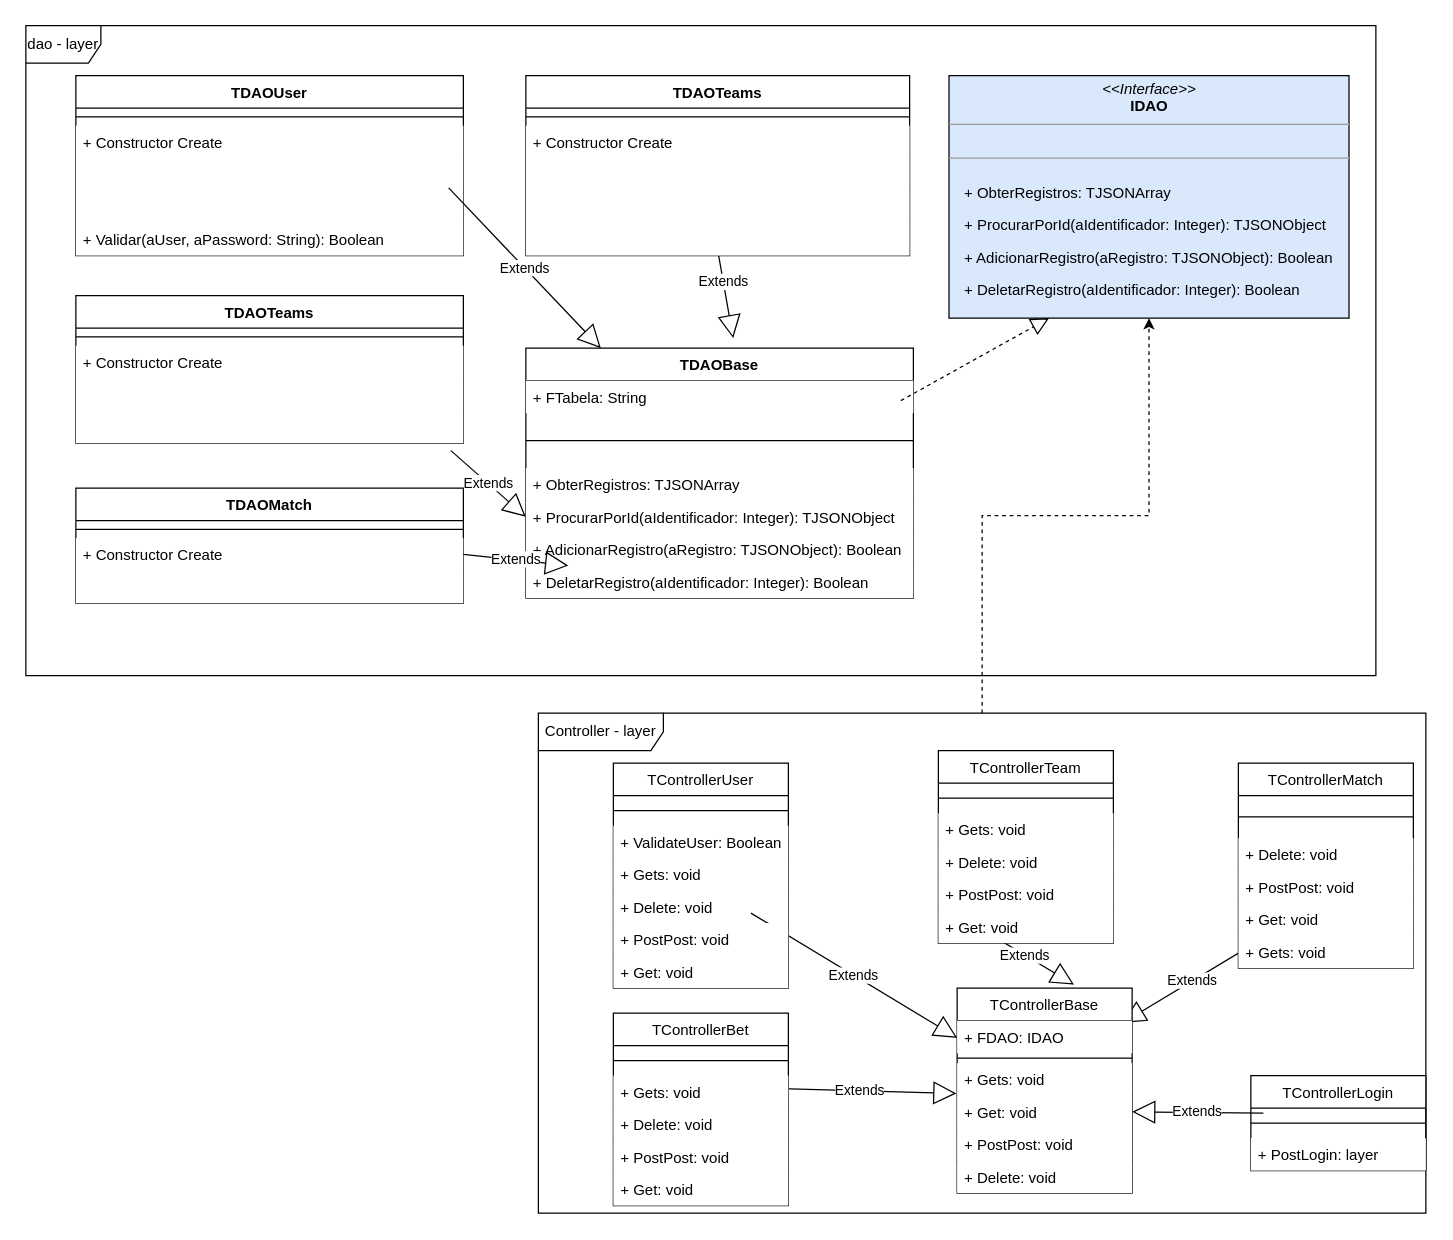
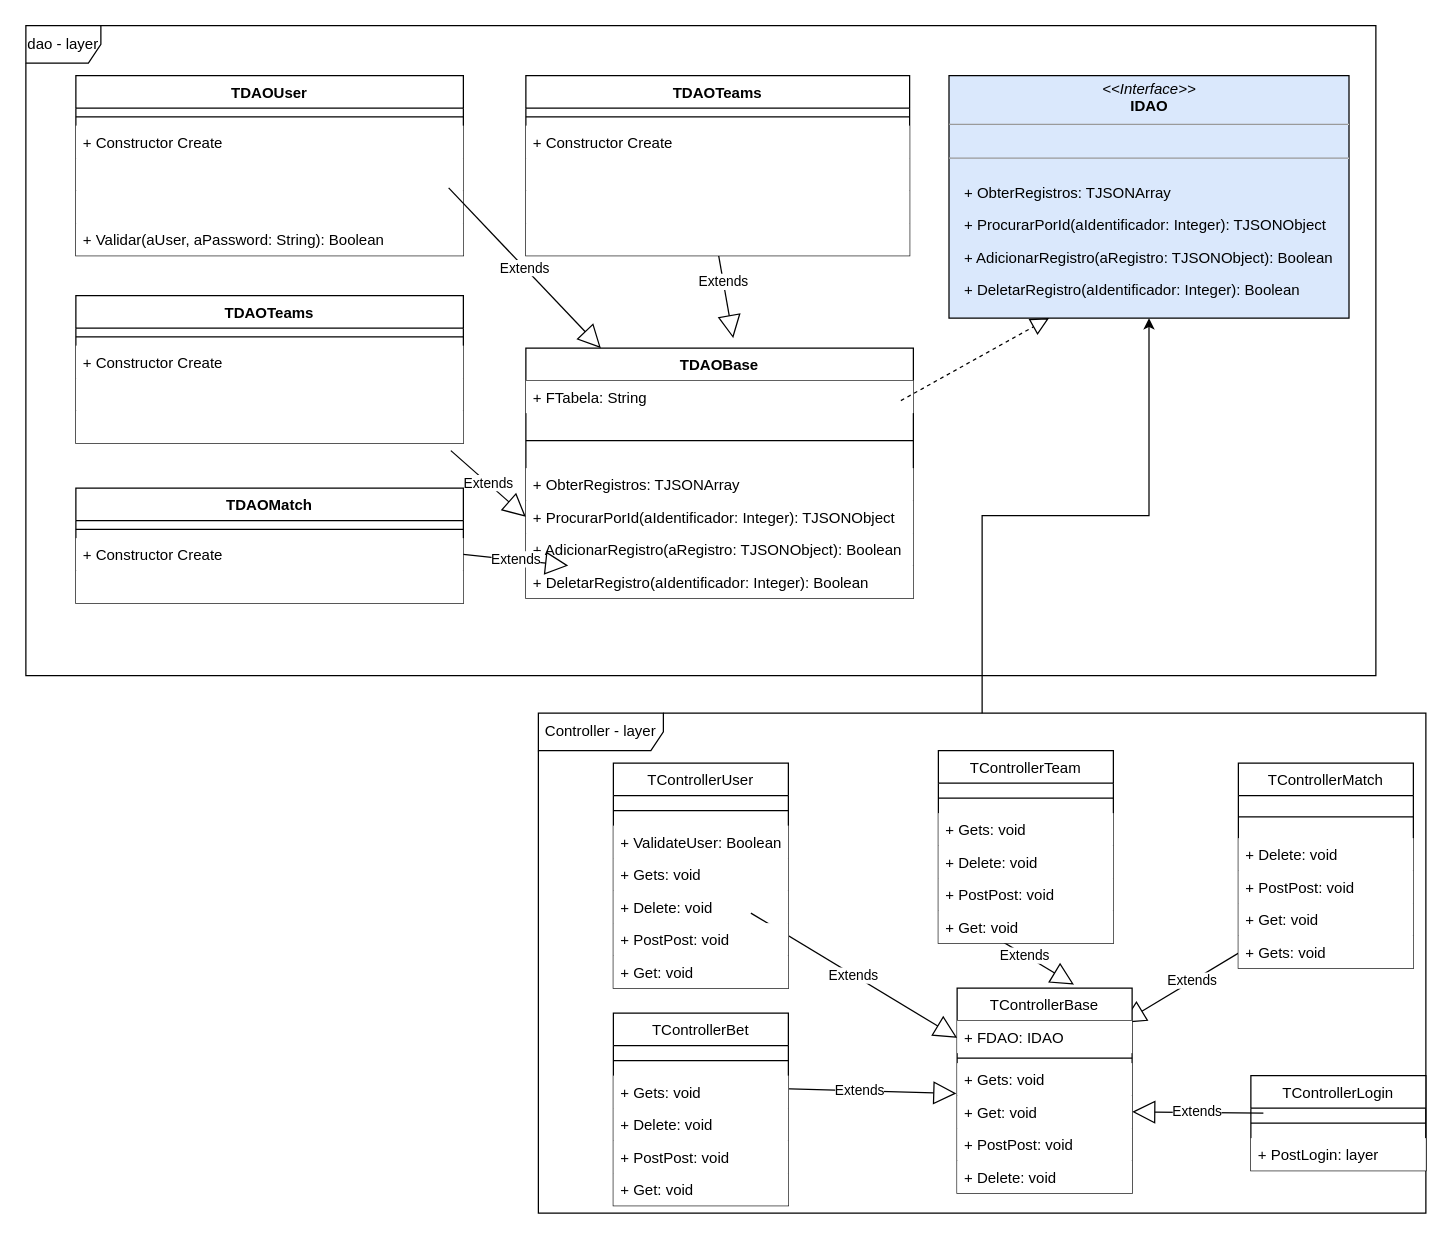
(1062, 516) -> (1062, 516)
